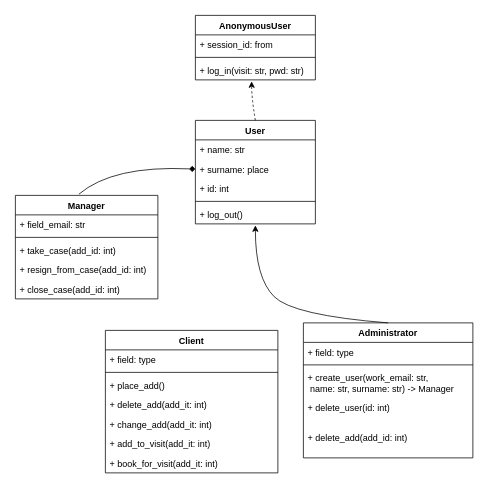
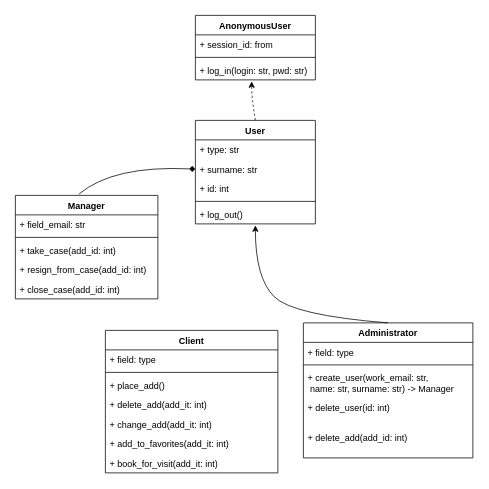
(262, 71) -> (262, 71)
(224, 150) -> (224, 150)
(235, 170) -> (231, 170)
(169, 444) -> (181, 444)
